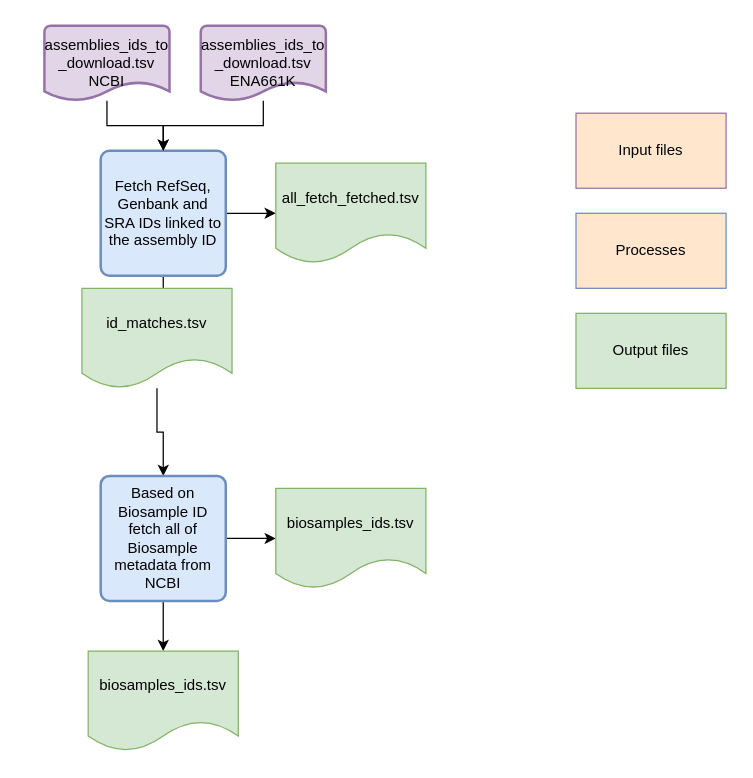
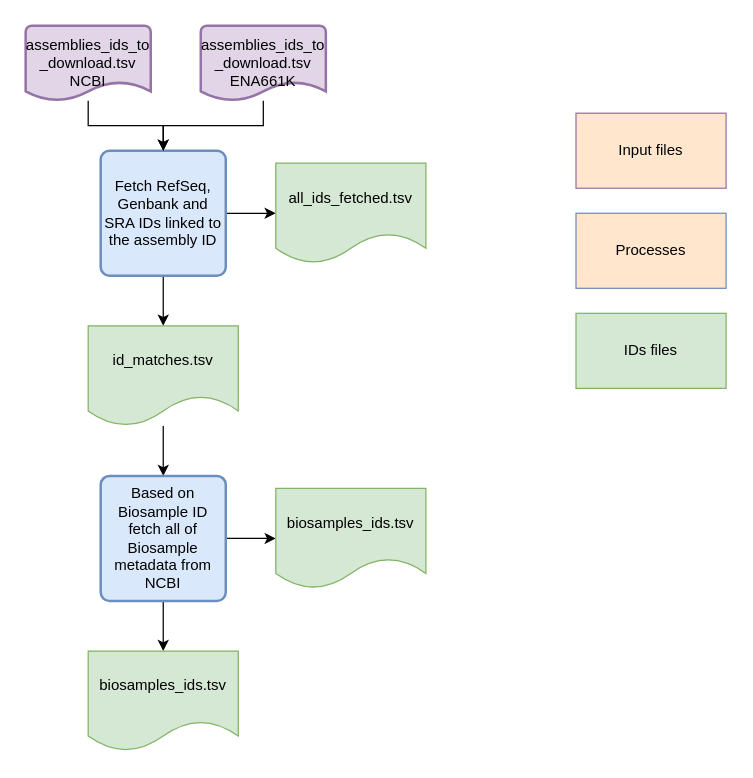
(107, 63) -> (88, 63)
(351, 198) -> (351, 198)
(157, 338) -> (163, 376)
(651, 351) -> (651, 351)
